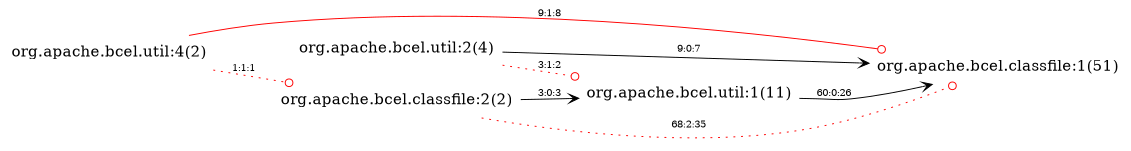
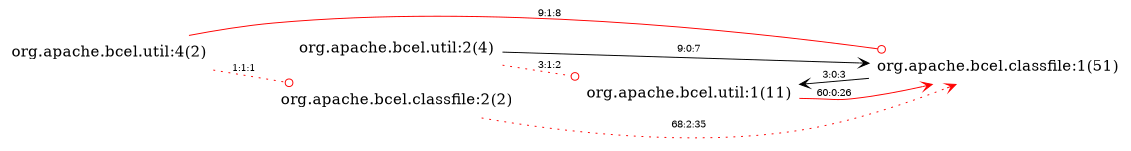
(861, 98) -> (861, 98)
(545, 99) -> (839, 81)
(718, 137) -> (718, 137)
